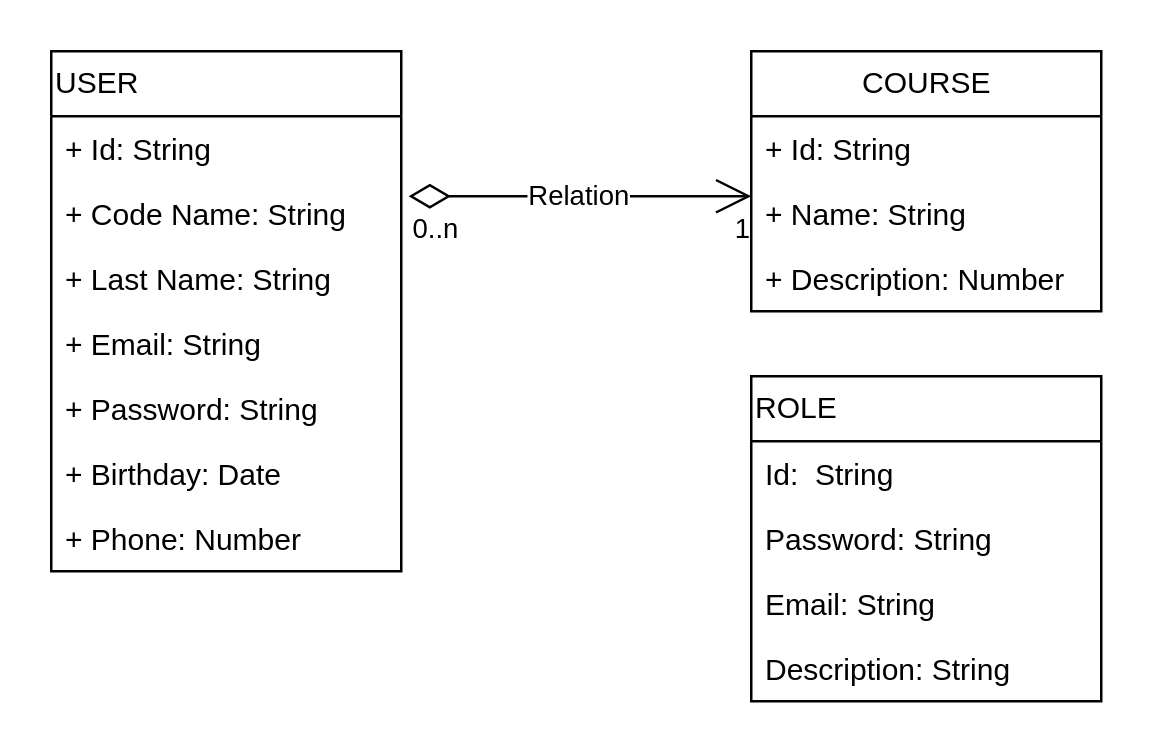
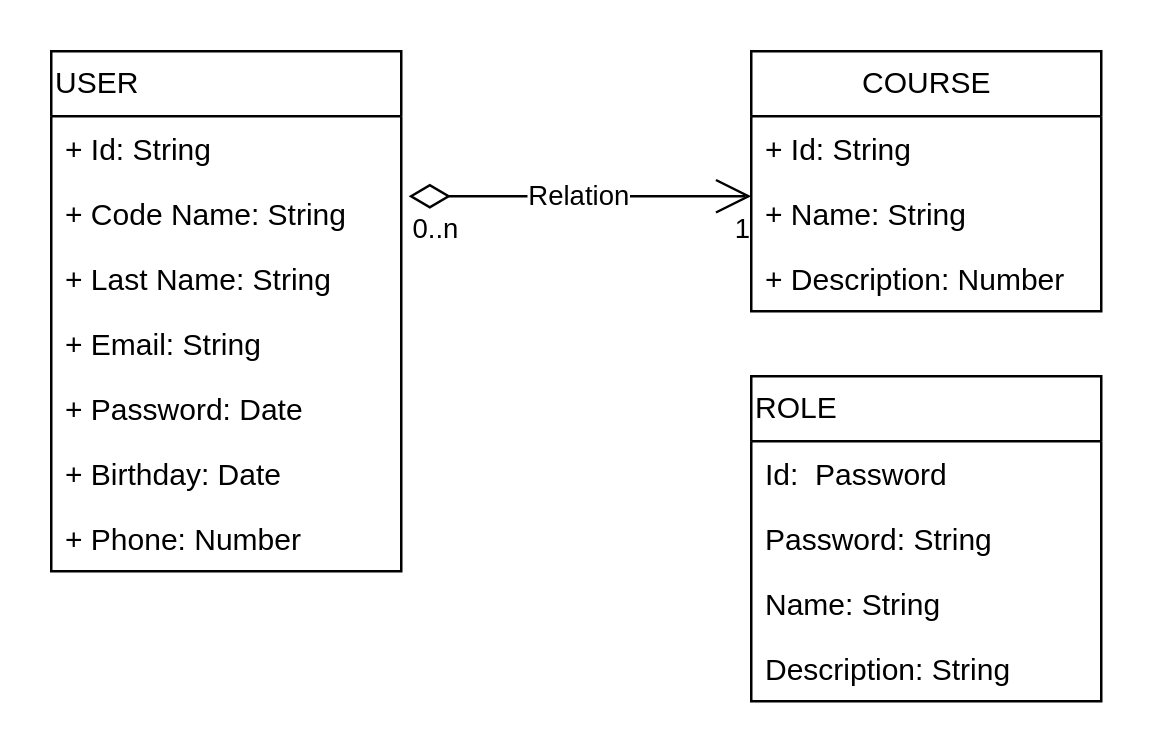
(201, 410) -> (188, 410)
(846, 475) -> (866, 475)
(855, 605) -> (854, 605)
